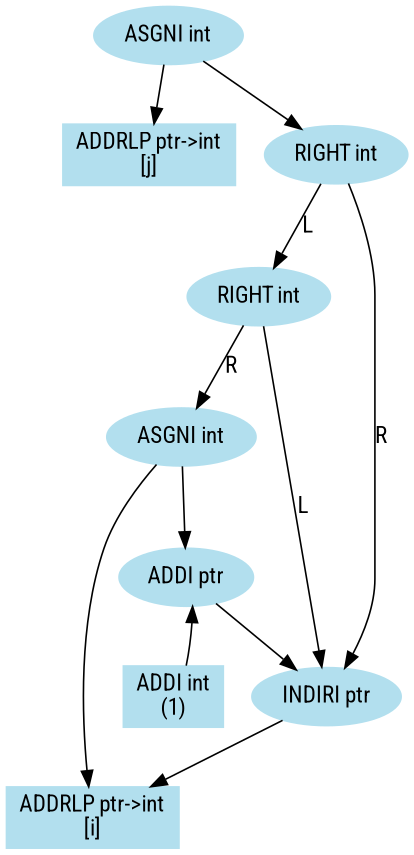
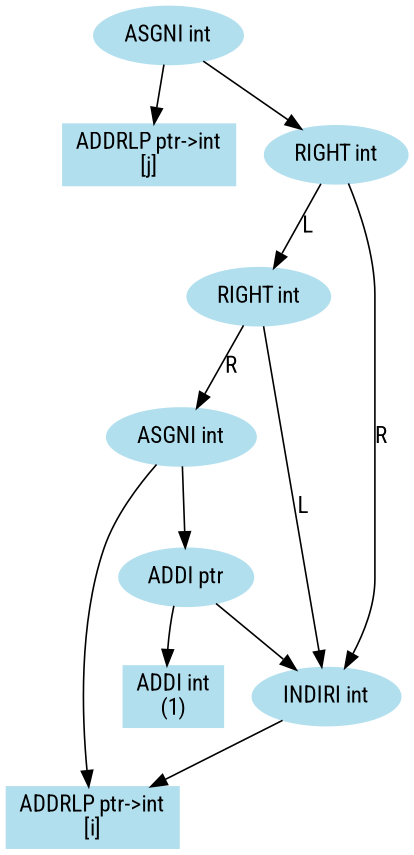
(190, 644) -> (170, 627)
(327, 697) -> (327, 697)
